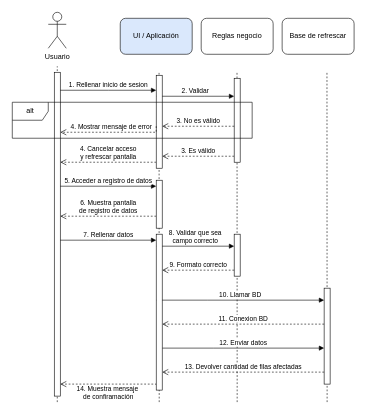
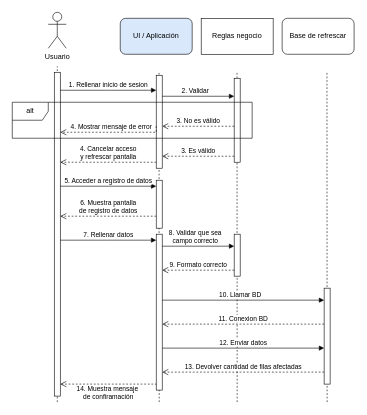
(237, 36) -> (237, 36)
